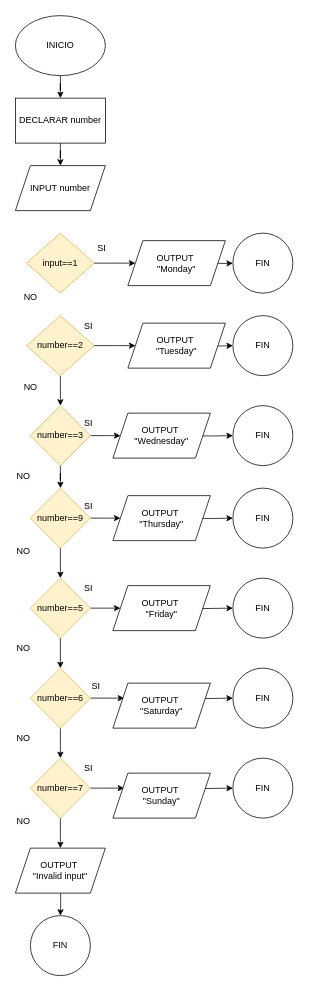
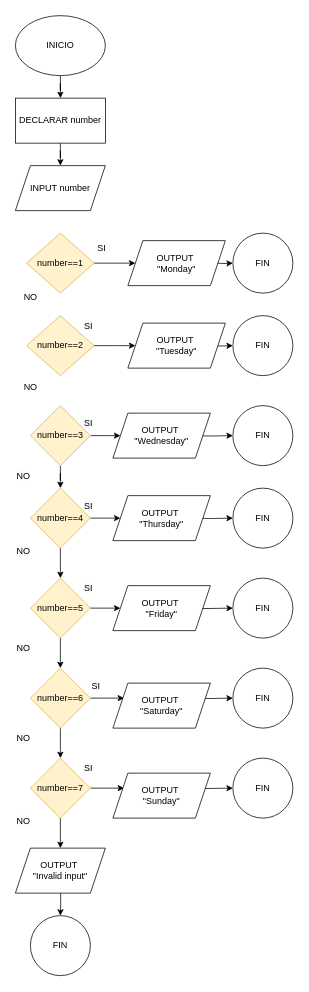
(60, 263) -> (60, 263)
(60, 387) -> none
(60, 518) -> (60, 518)
